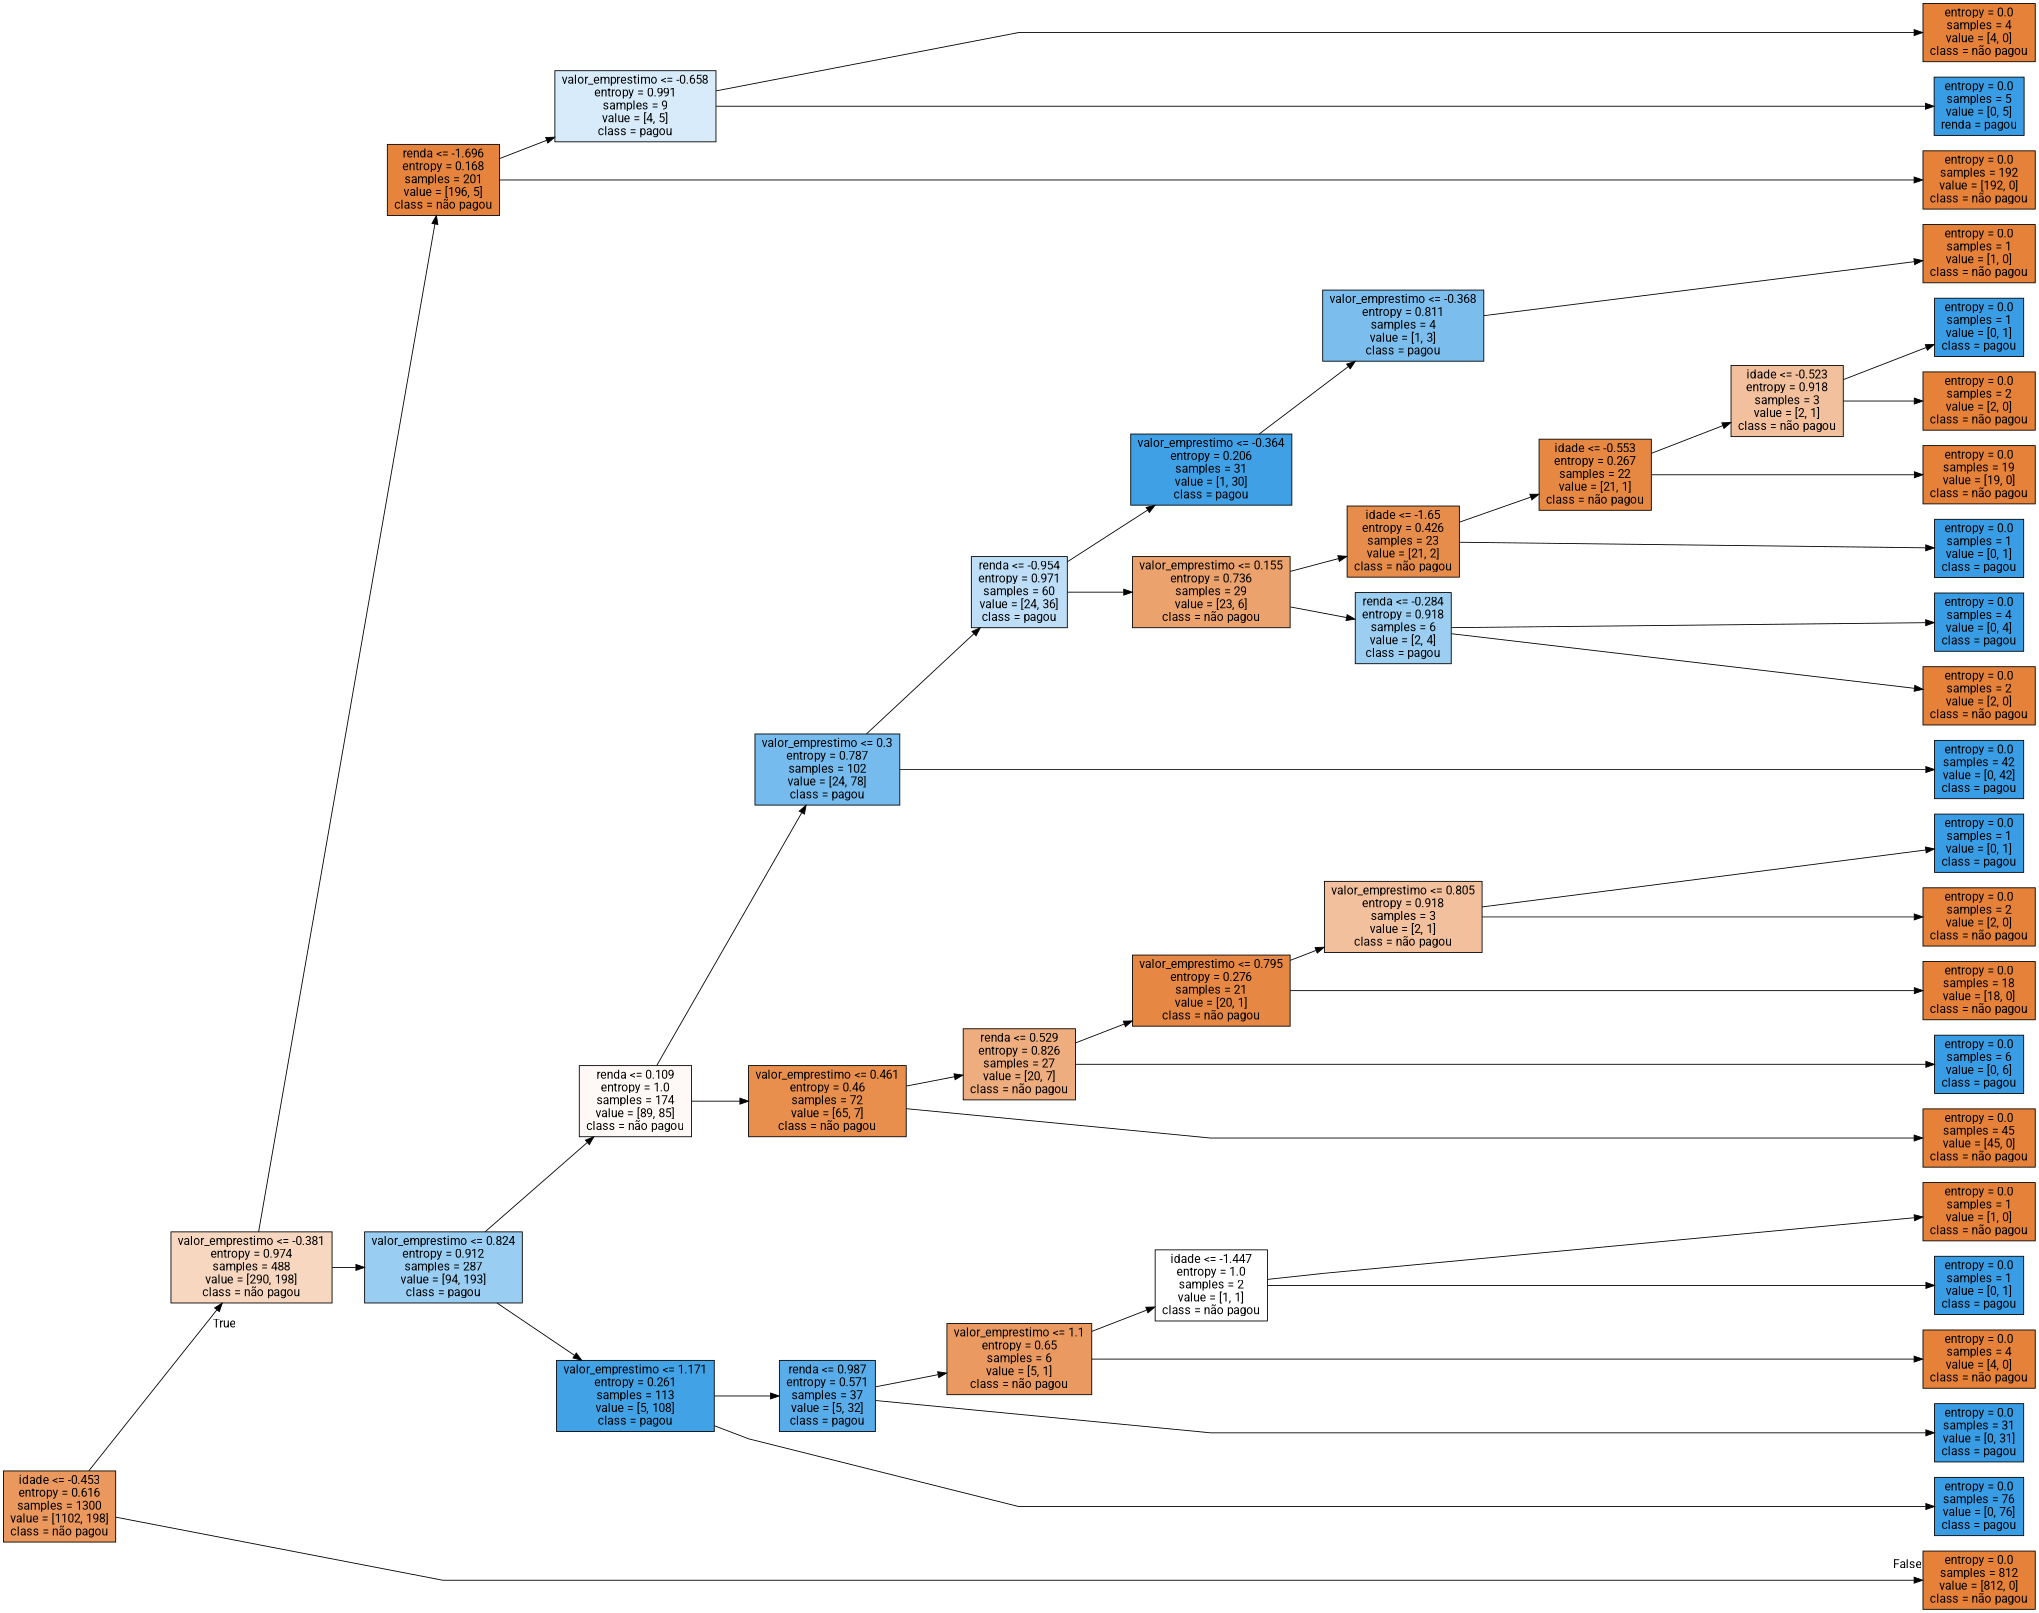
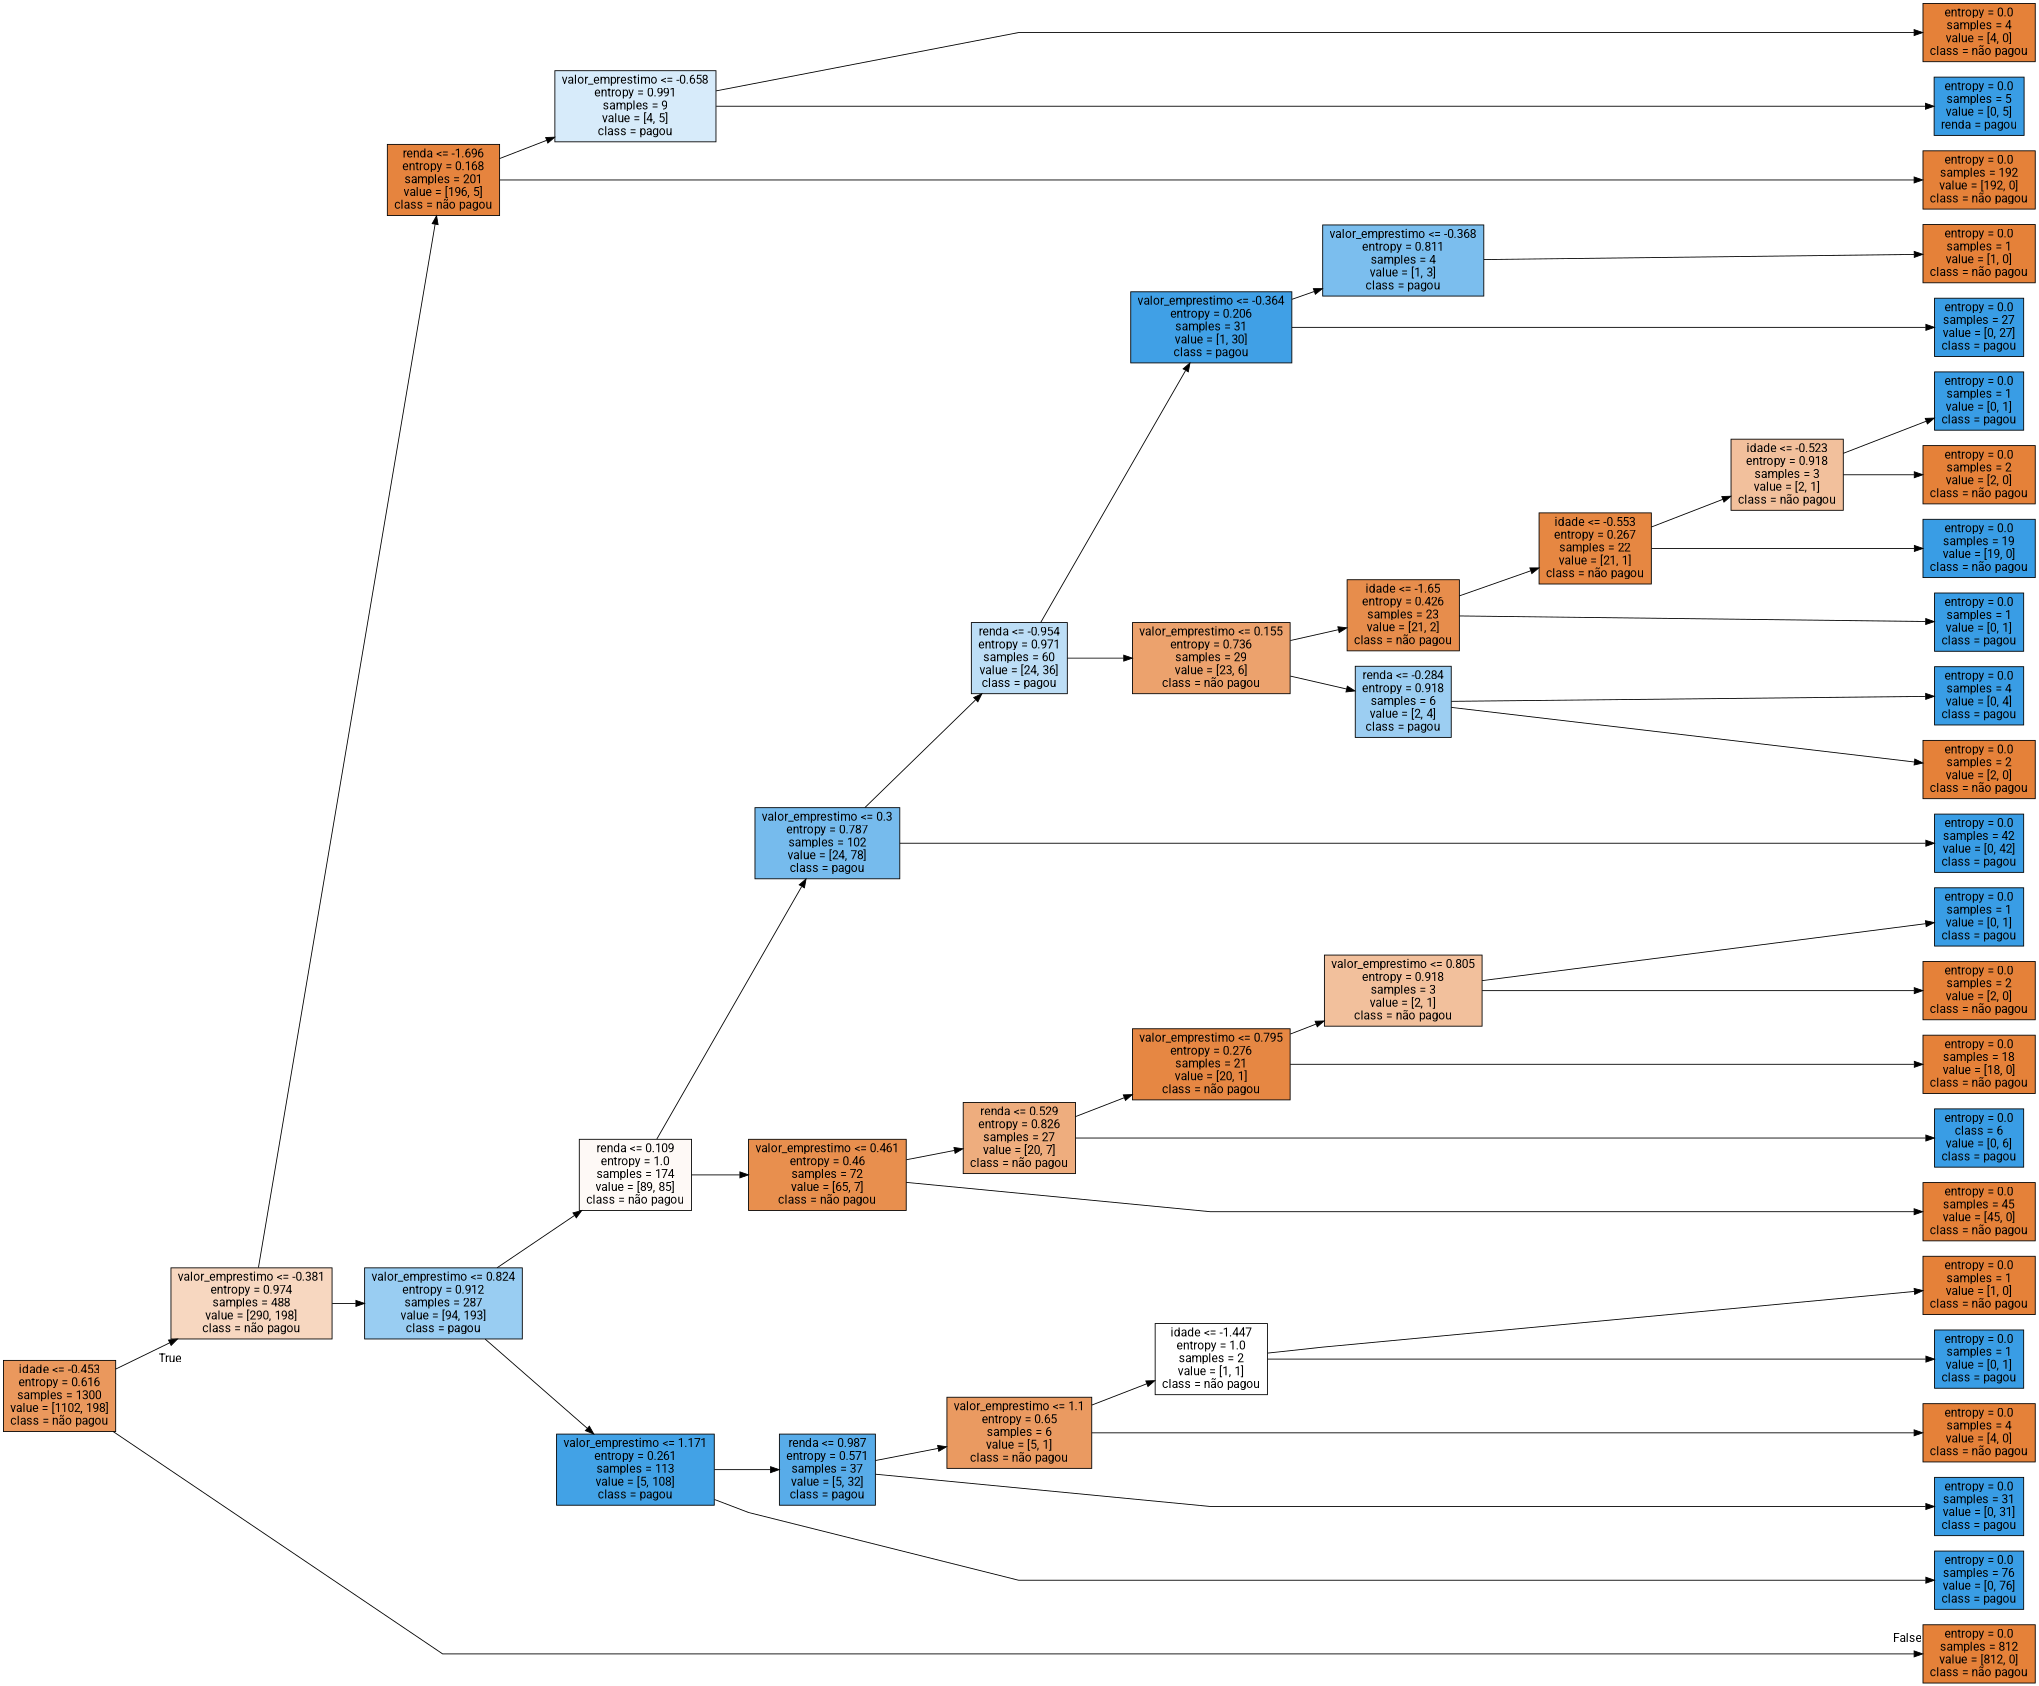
none -> (1979, 327)
(1979, 475) -> (1979, 548)
(1979, 1064) -> (1979, 1138)
